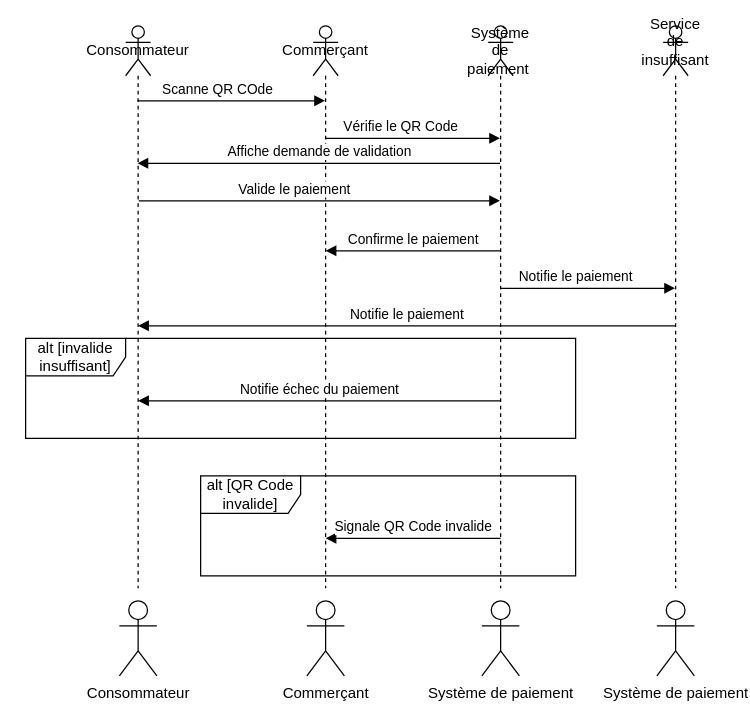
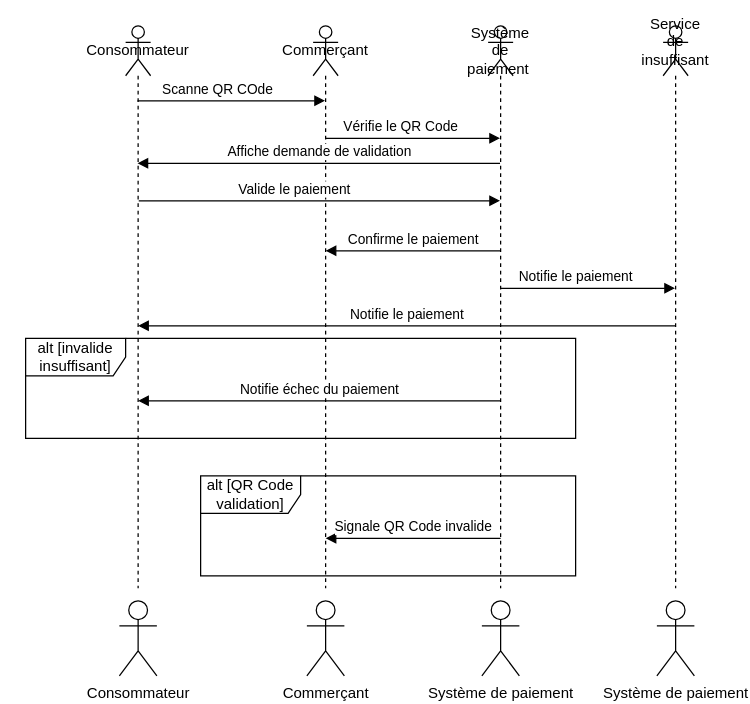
(251, 494) -> (251, 494)
